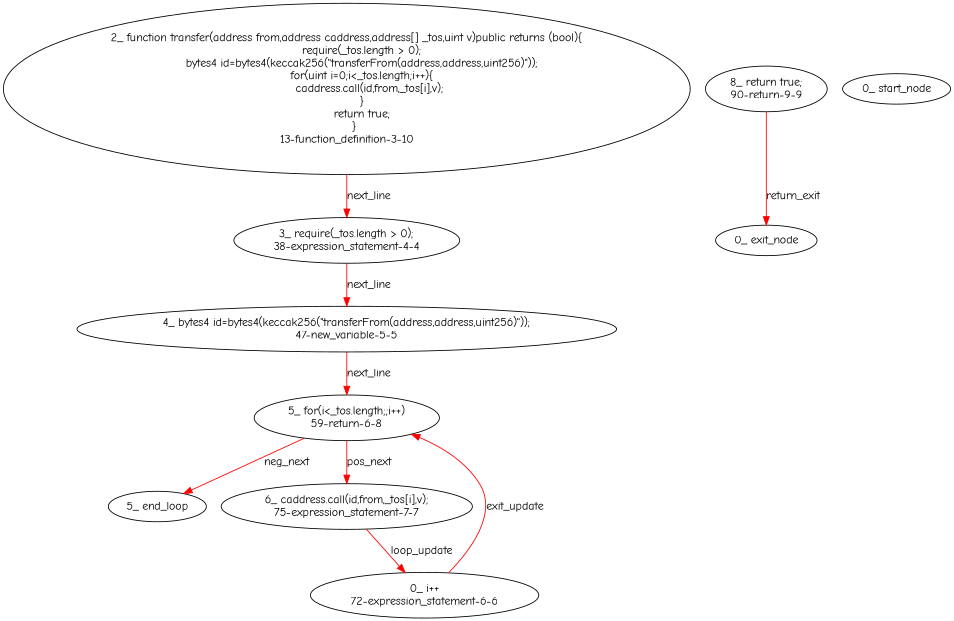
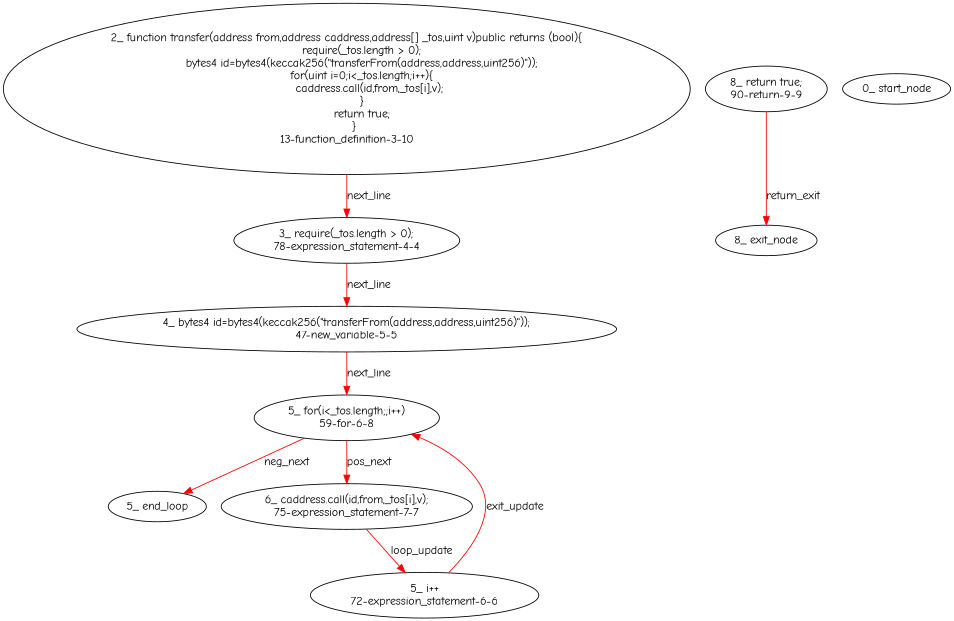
(347, 240) -> (347, 240)
(766, 240) -> (766, 240)
(347, 418) -> (347, 418)
(425, 595) -> (425, 595)
